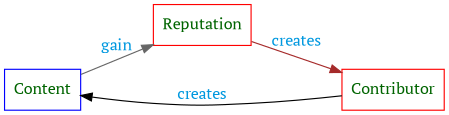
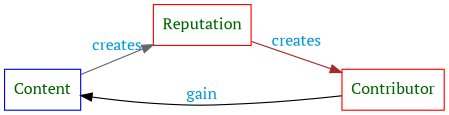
(117, 46) -> (117, 46)
(202, 95) -> (202, 95)
